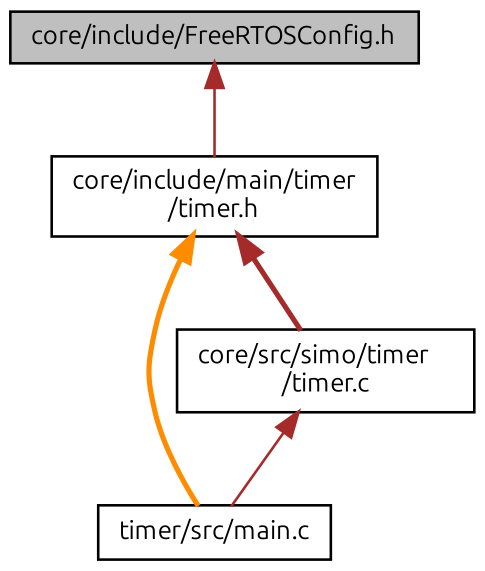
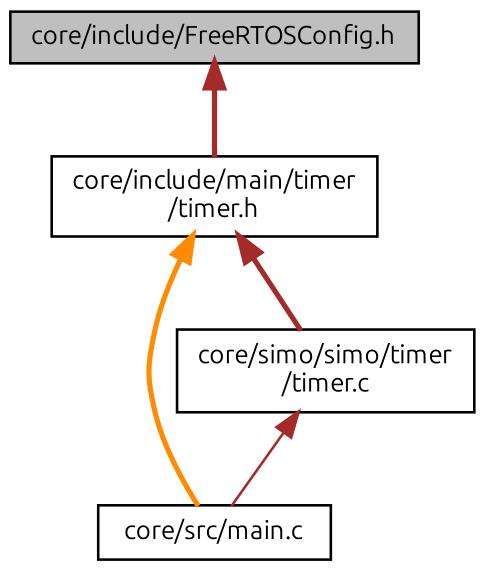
(215, 123) -> (215, 123)
(326, 371) -> (326, 371)
(215, 532) -> (215, 532)
